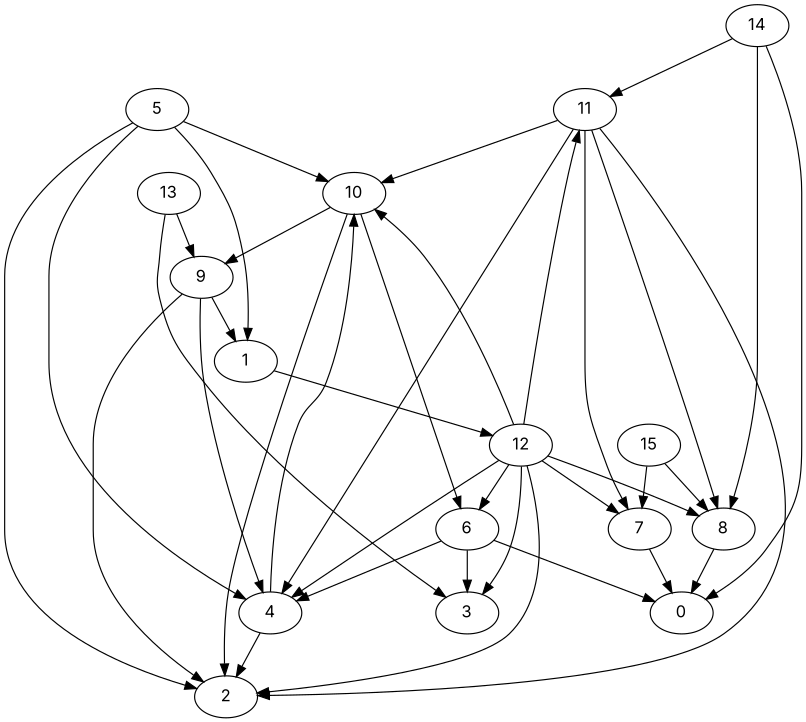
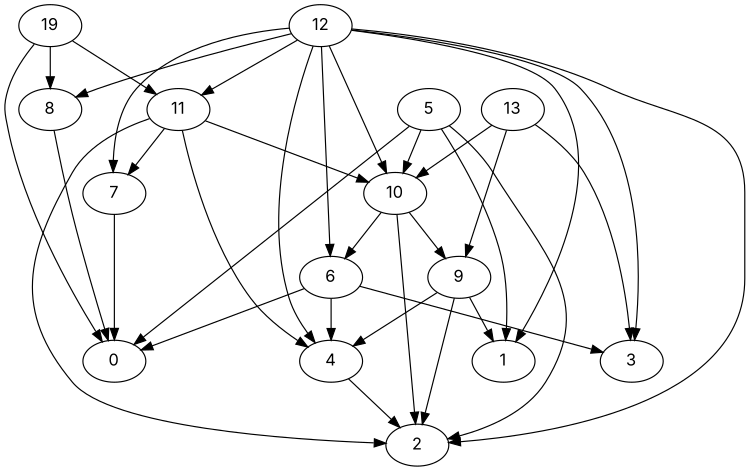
(757, 26) -> (50, 26)
(654, 313) -> none
(52, 384) -> (270, 237)
(378, 402) -> (566, 108)
(308, 408) -> (449, 155)
(649, 445) -> none
